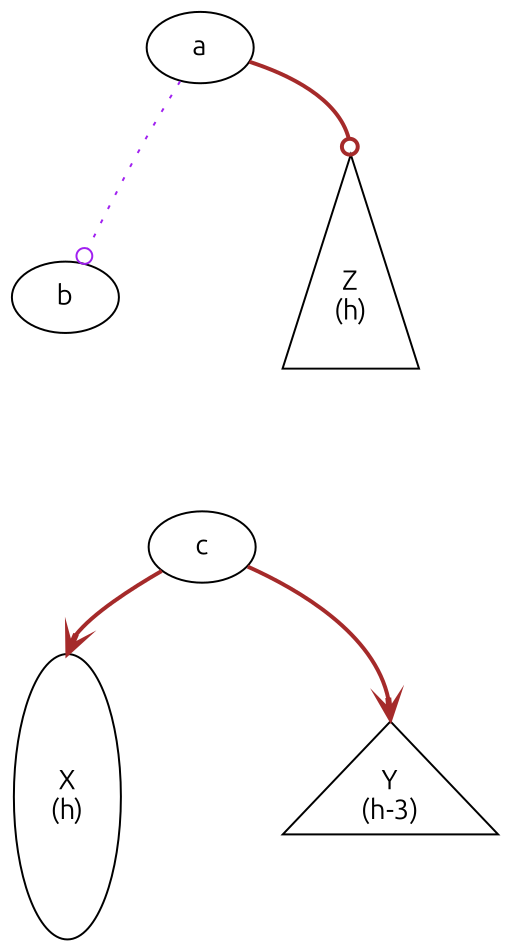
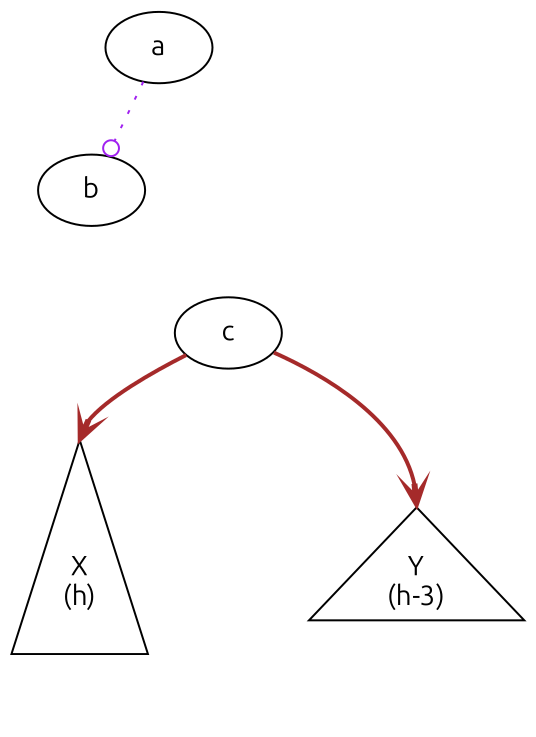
(351, 297) -> none
(67, 797) -> (80, 583)
